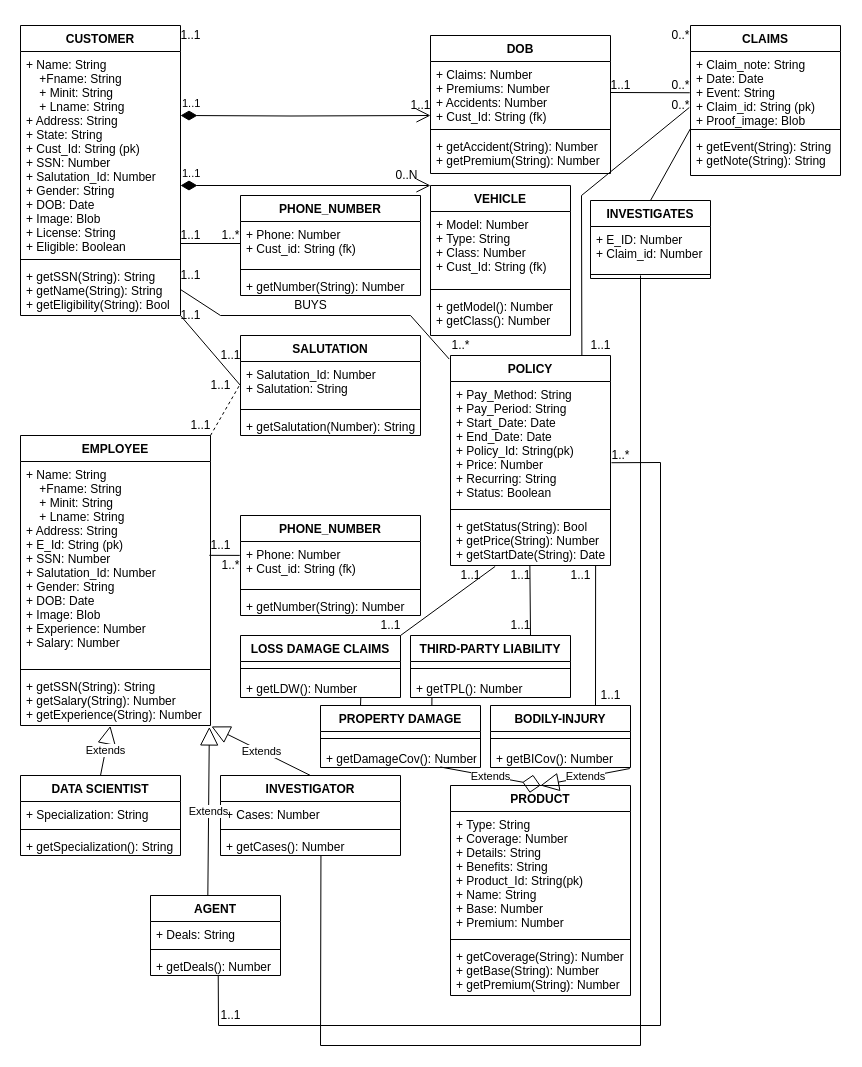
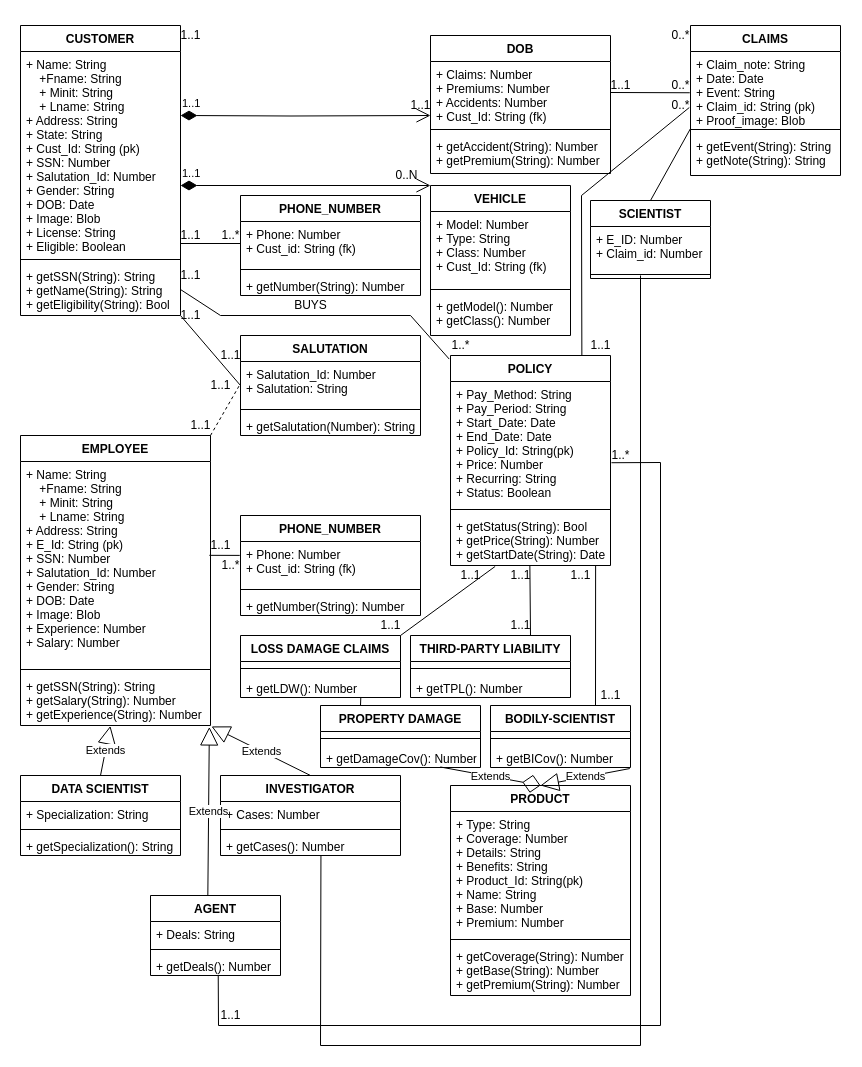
(650, 214) -> (650, 214)
(432, 702) -> none
(560, 719) -> (560, 719)
